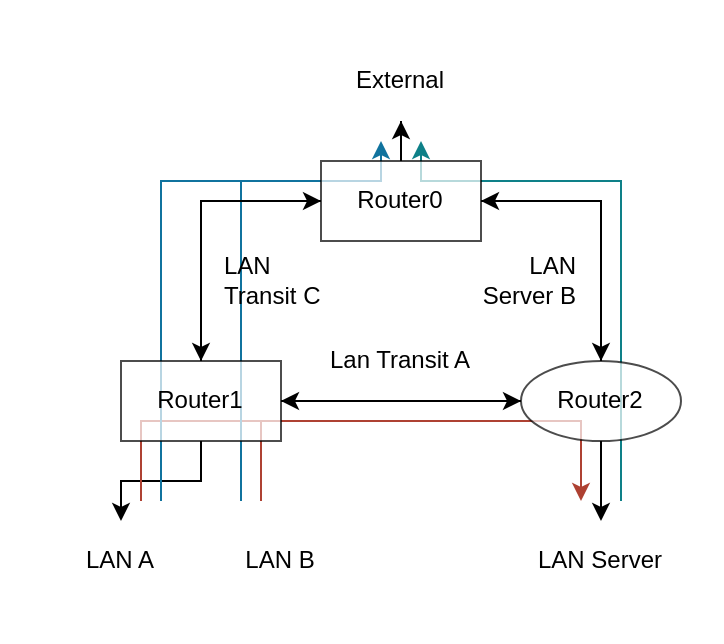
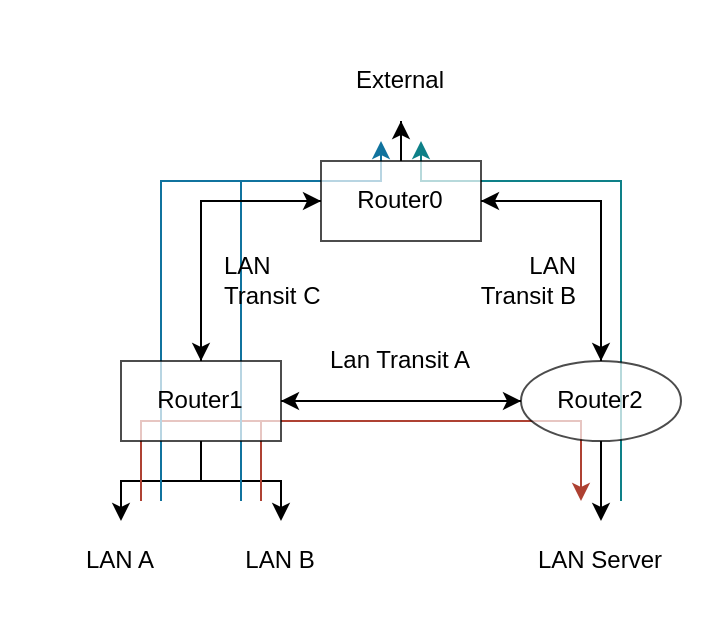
(526, 281) -> (523, 281)
none -> (256, 481)
